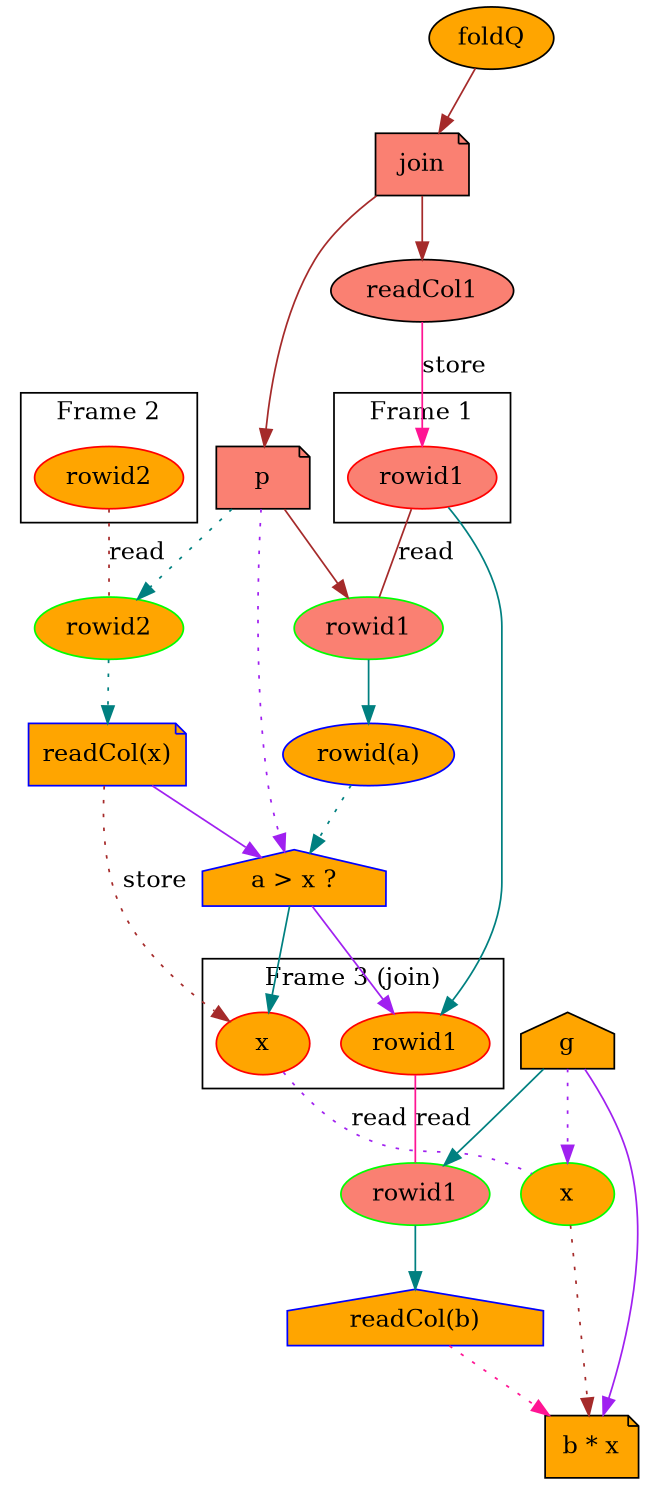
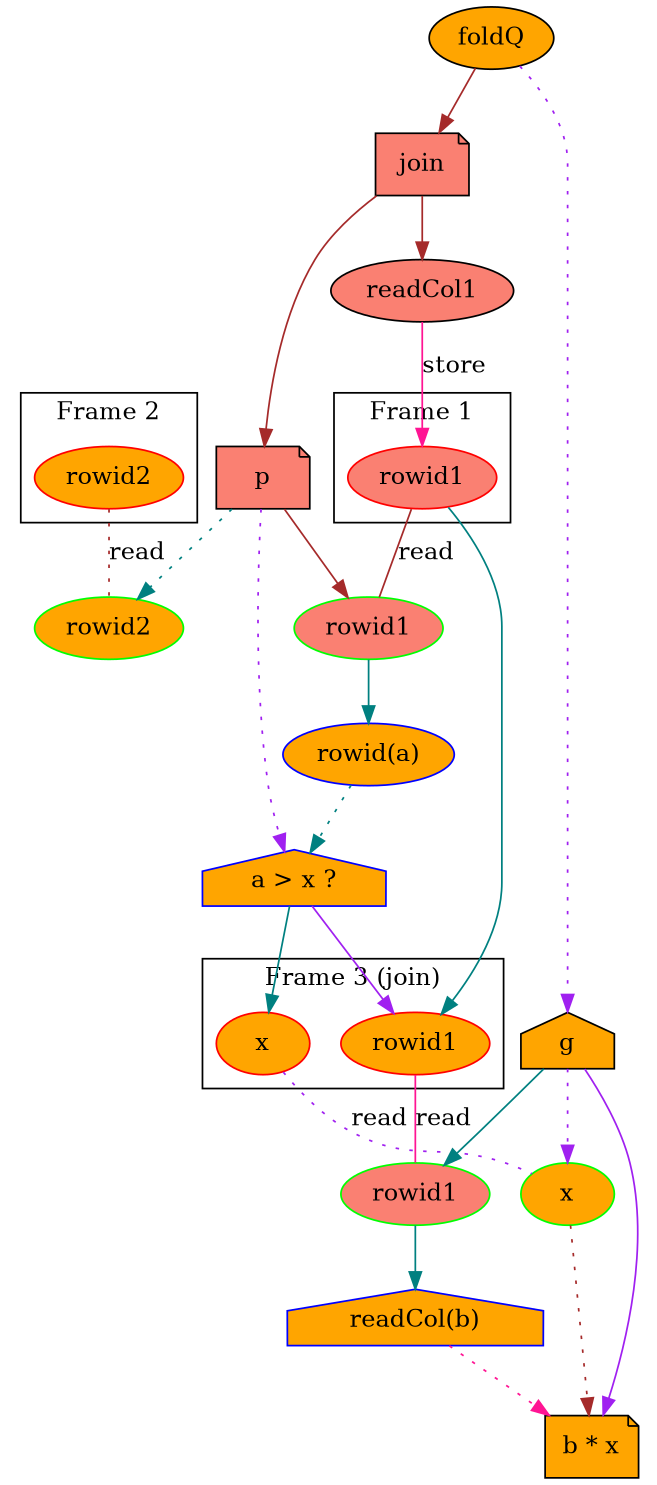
none -> (568, 523)
(107, 755) -> none
